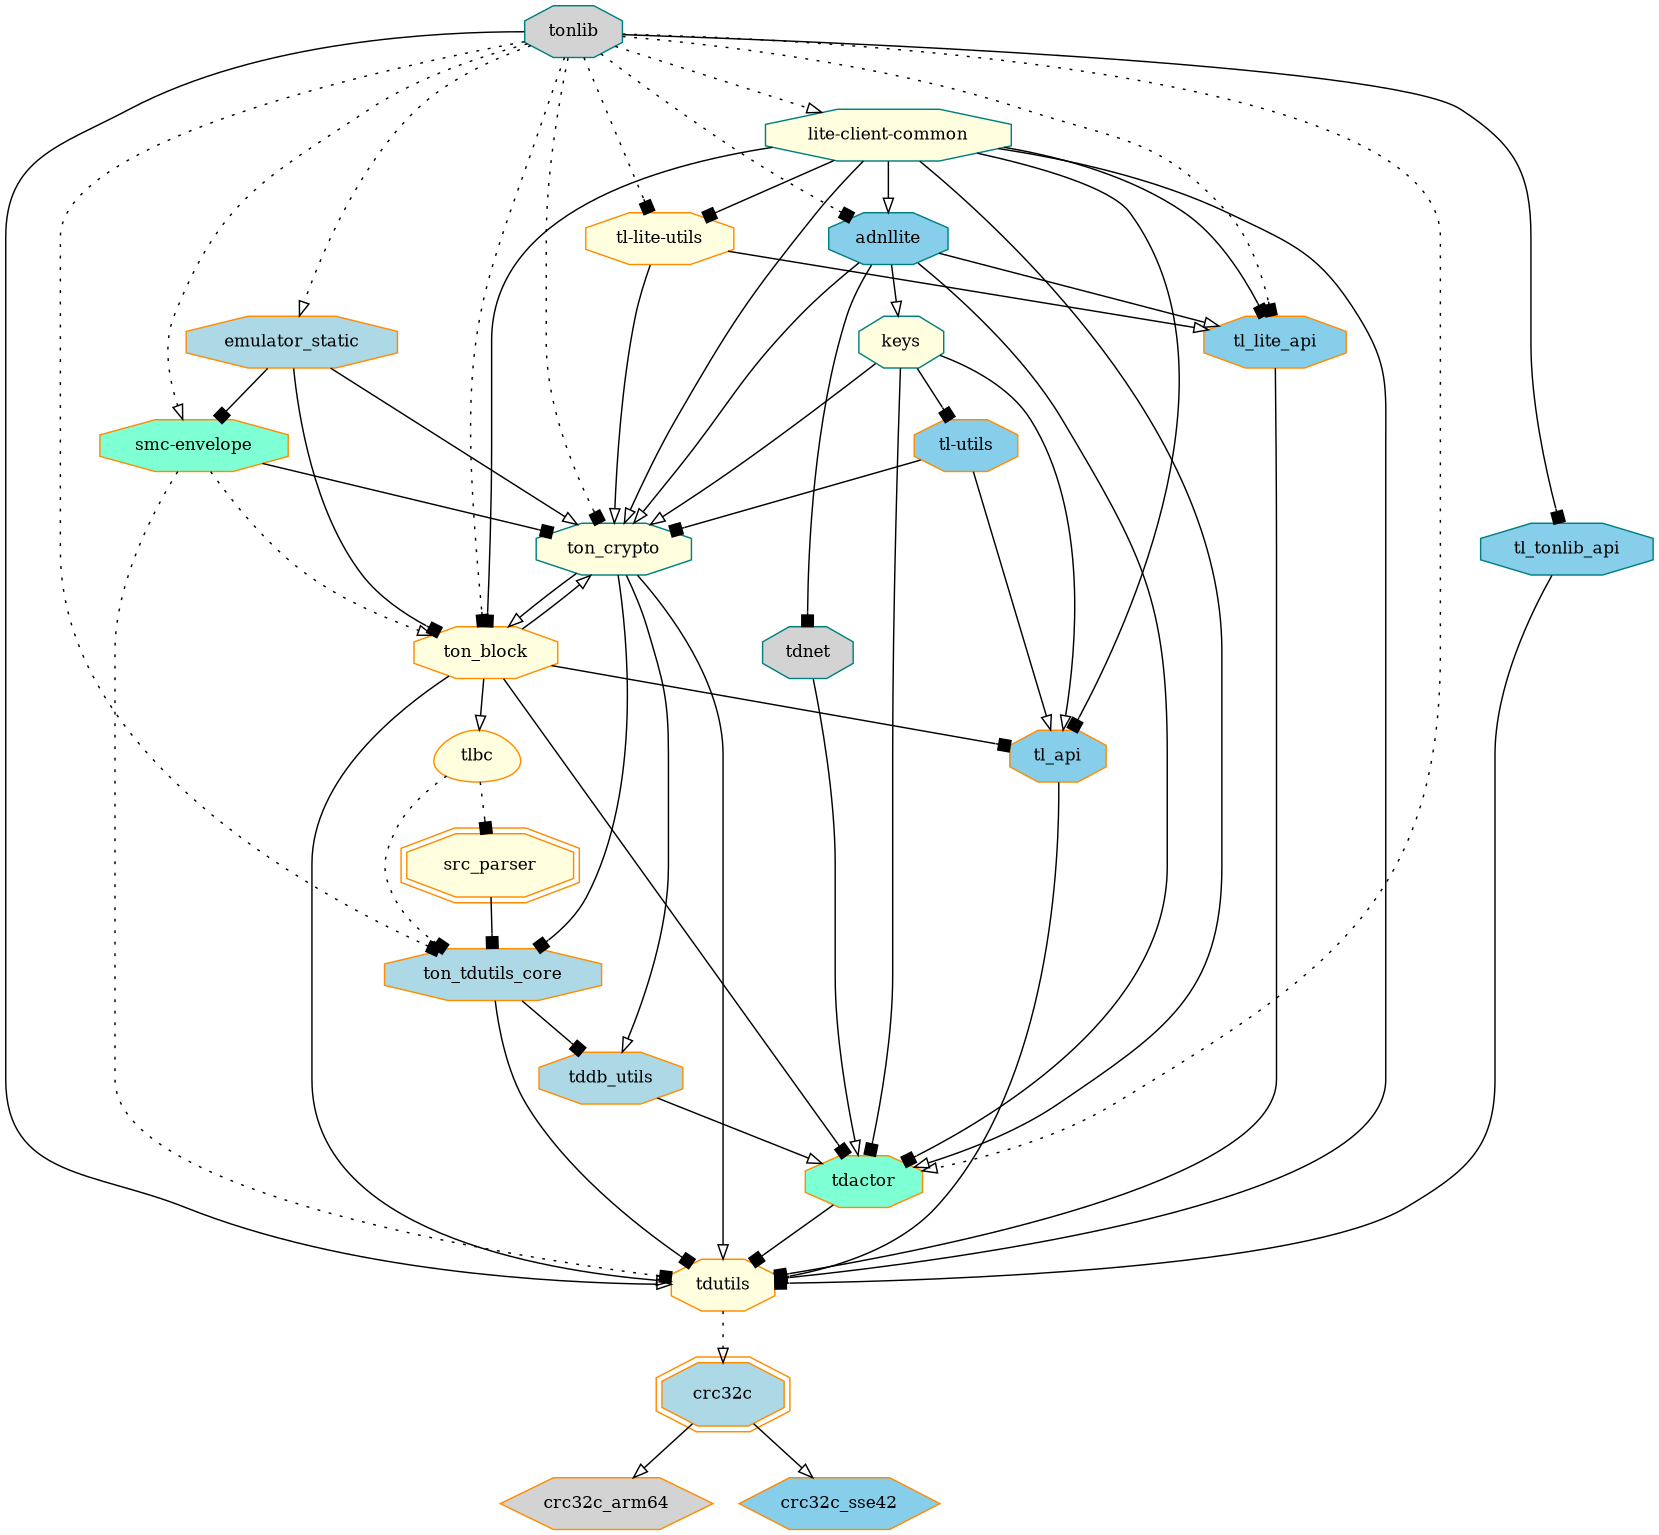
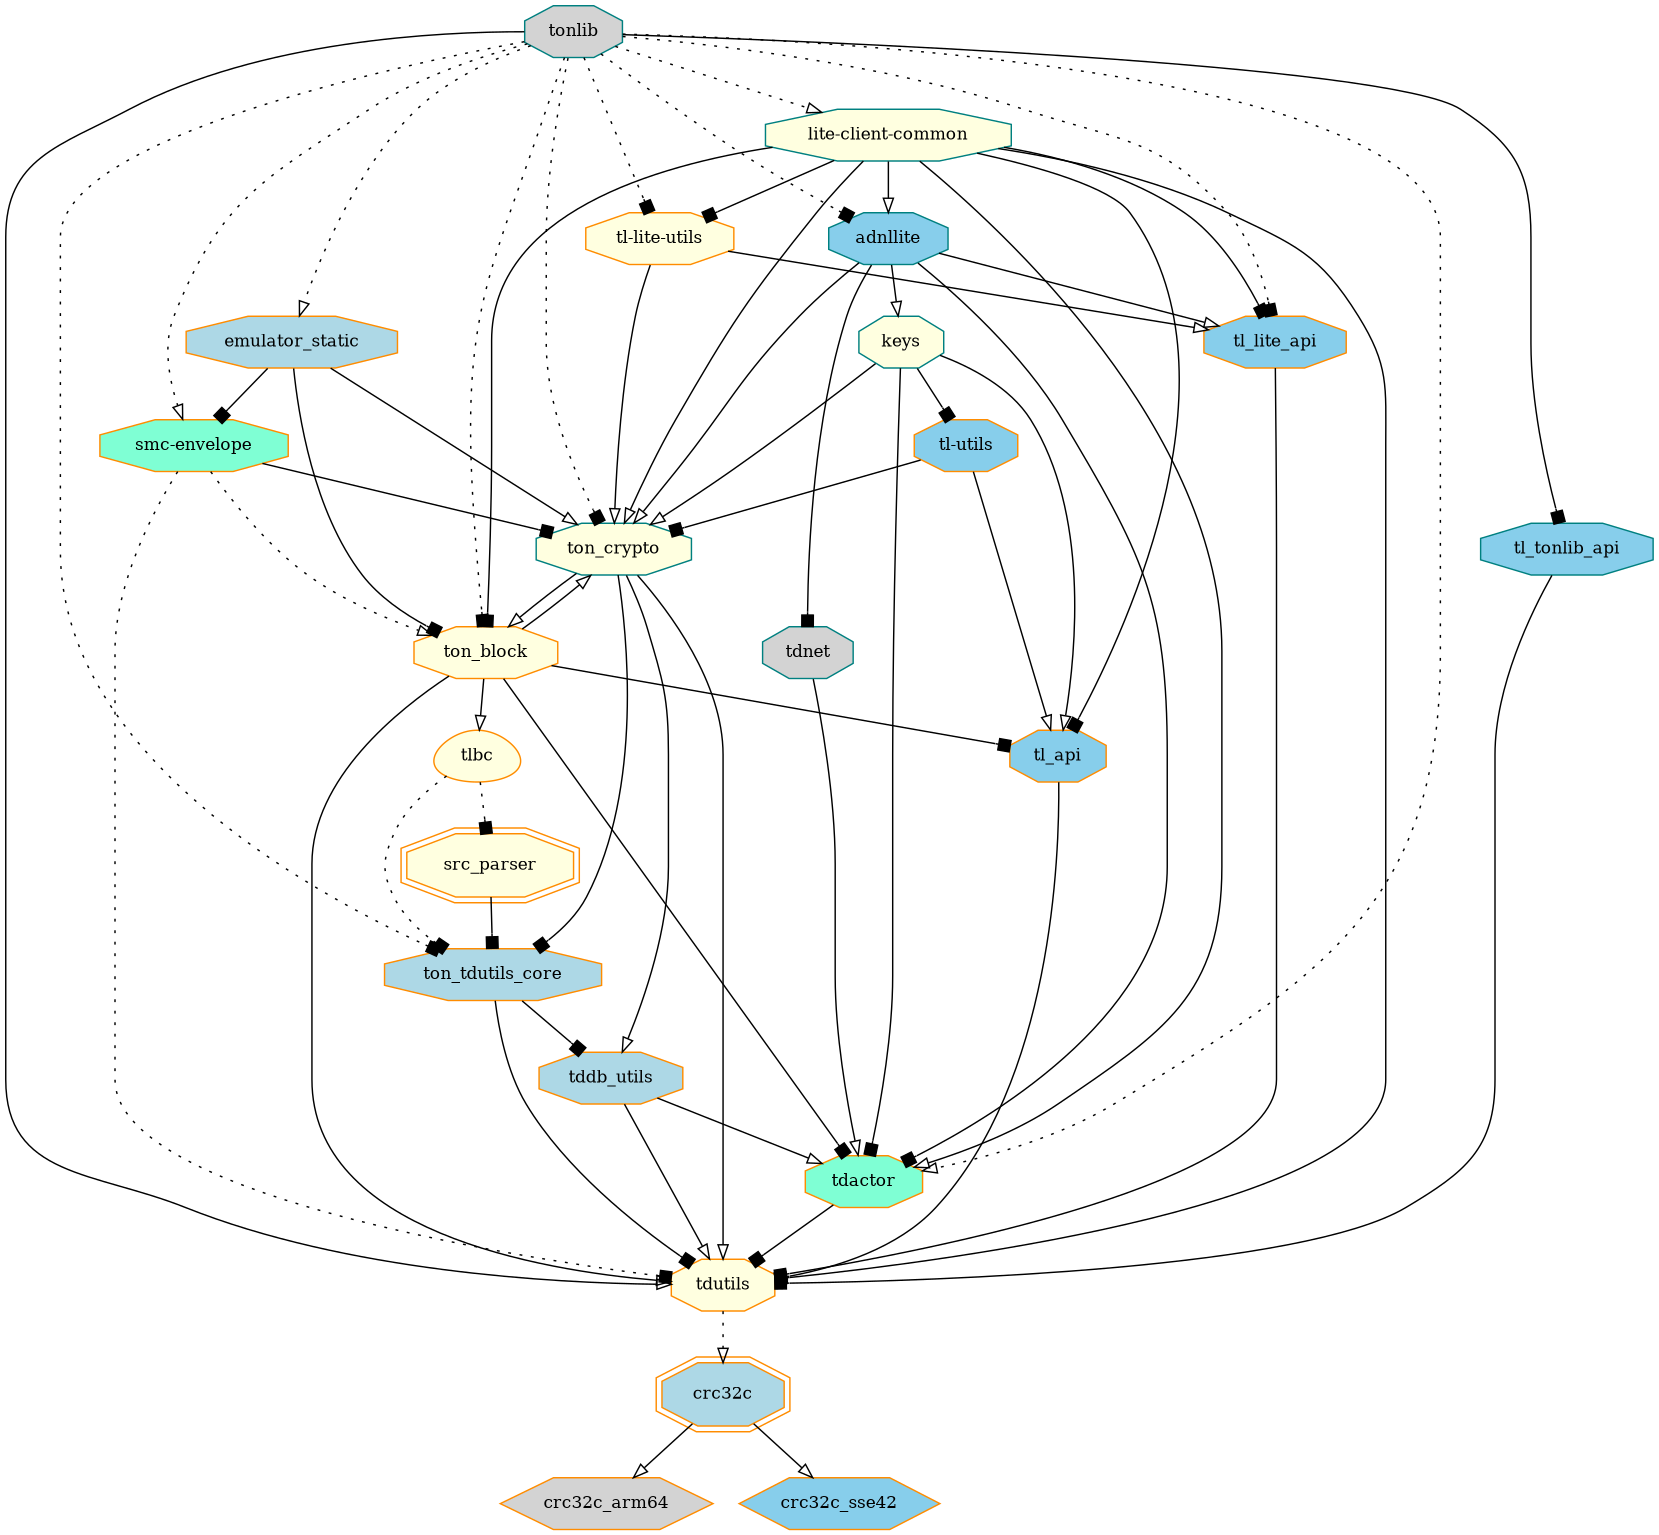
none -> (663, 1175)
